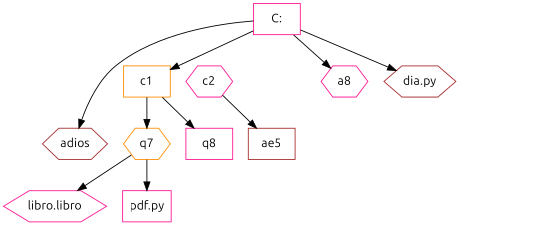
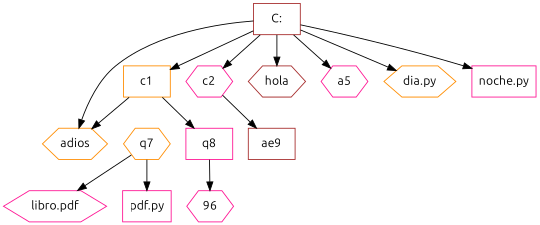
(277, 19) -> (277, 19)
none -> (245, 49)
none -> (277, 81)
(344, 81) -> (344, 81)
(420, 81) -> (420, 81)
none -> (504, 81)
(147, 108) -> (114, 110)
(75, 144) -> (75, 144)
(272, 144) -> (272, 144)
(55, 206) -> (55, 206)
none -> (210, 206)
